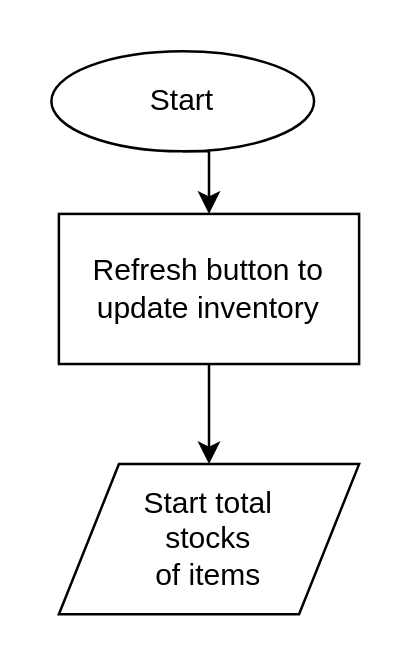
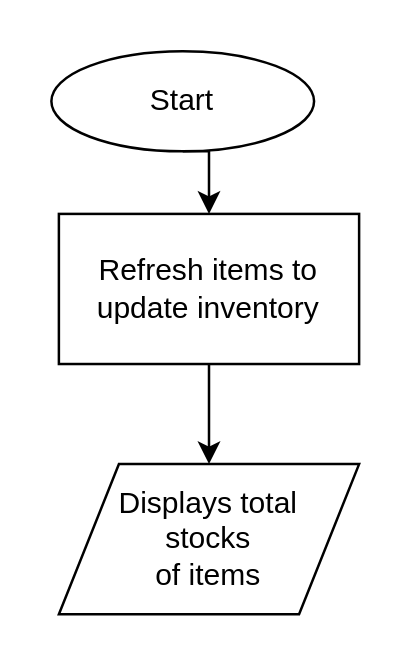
(209, 289) -> (209, 289)
(209, 539) -> (209, 539)
